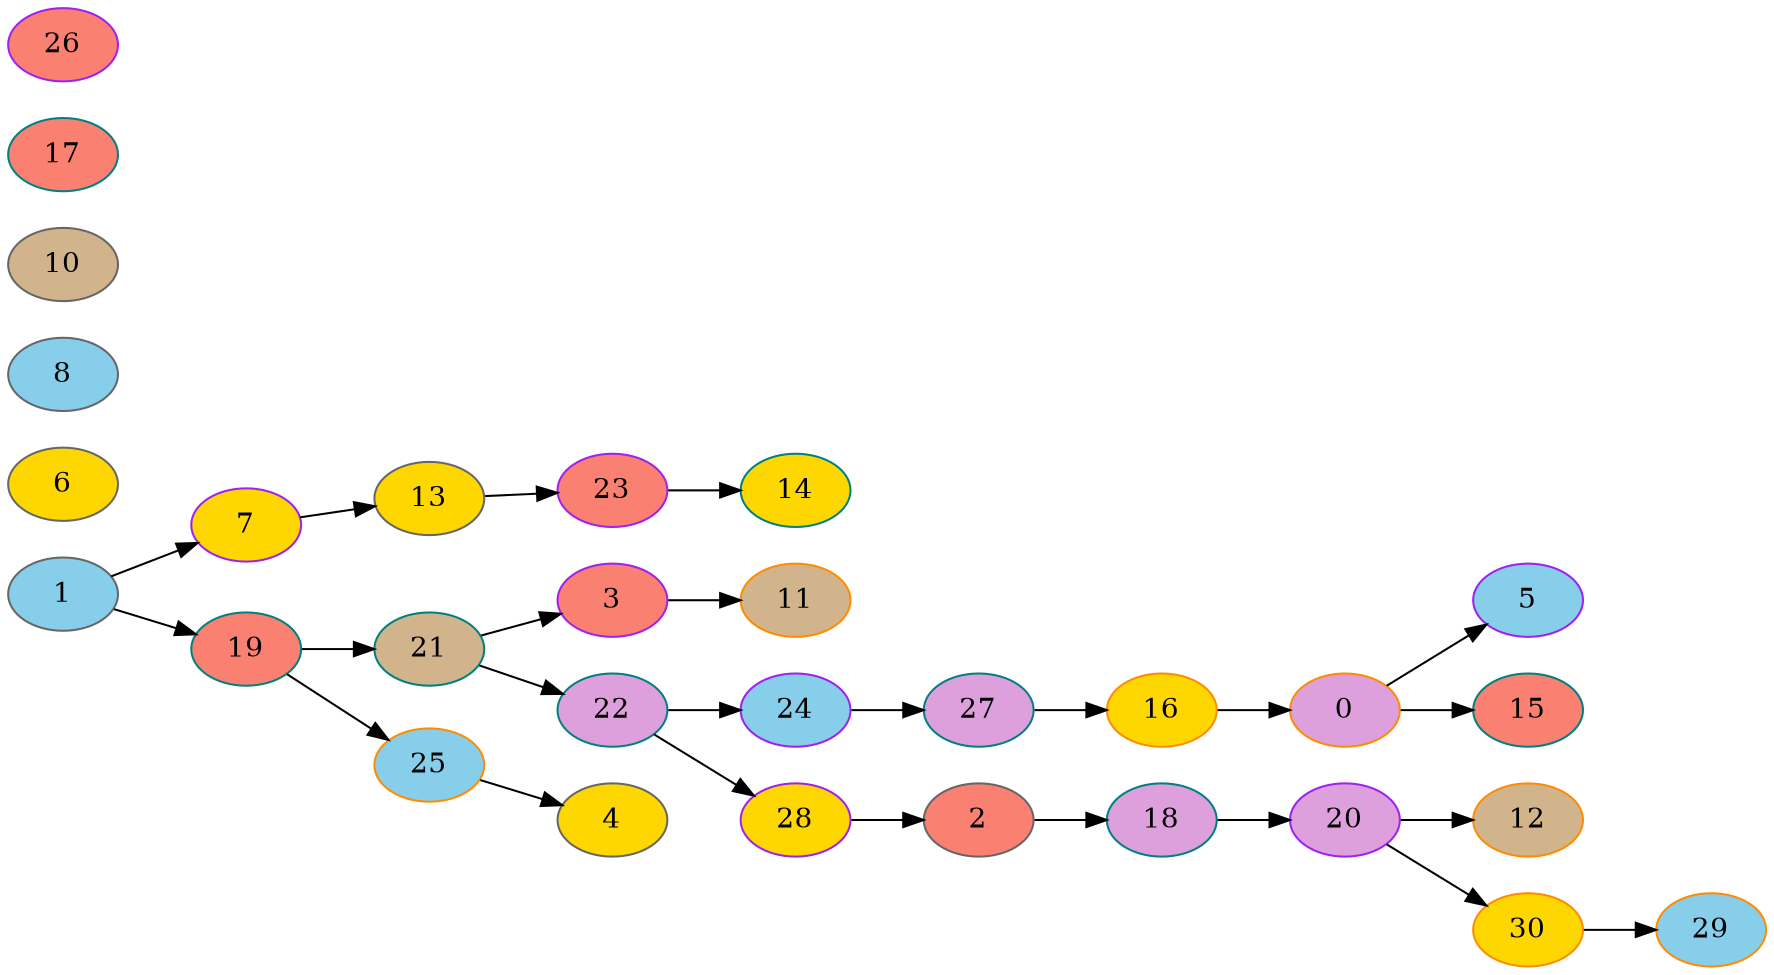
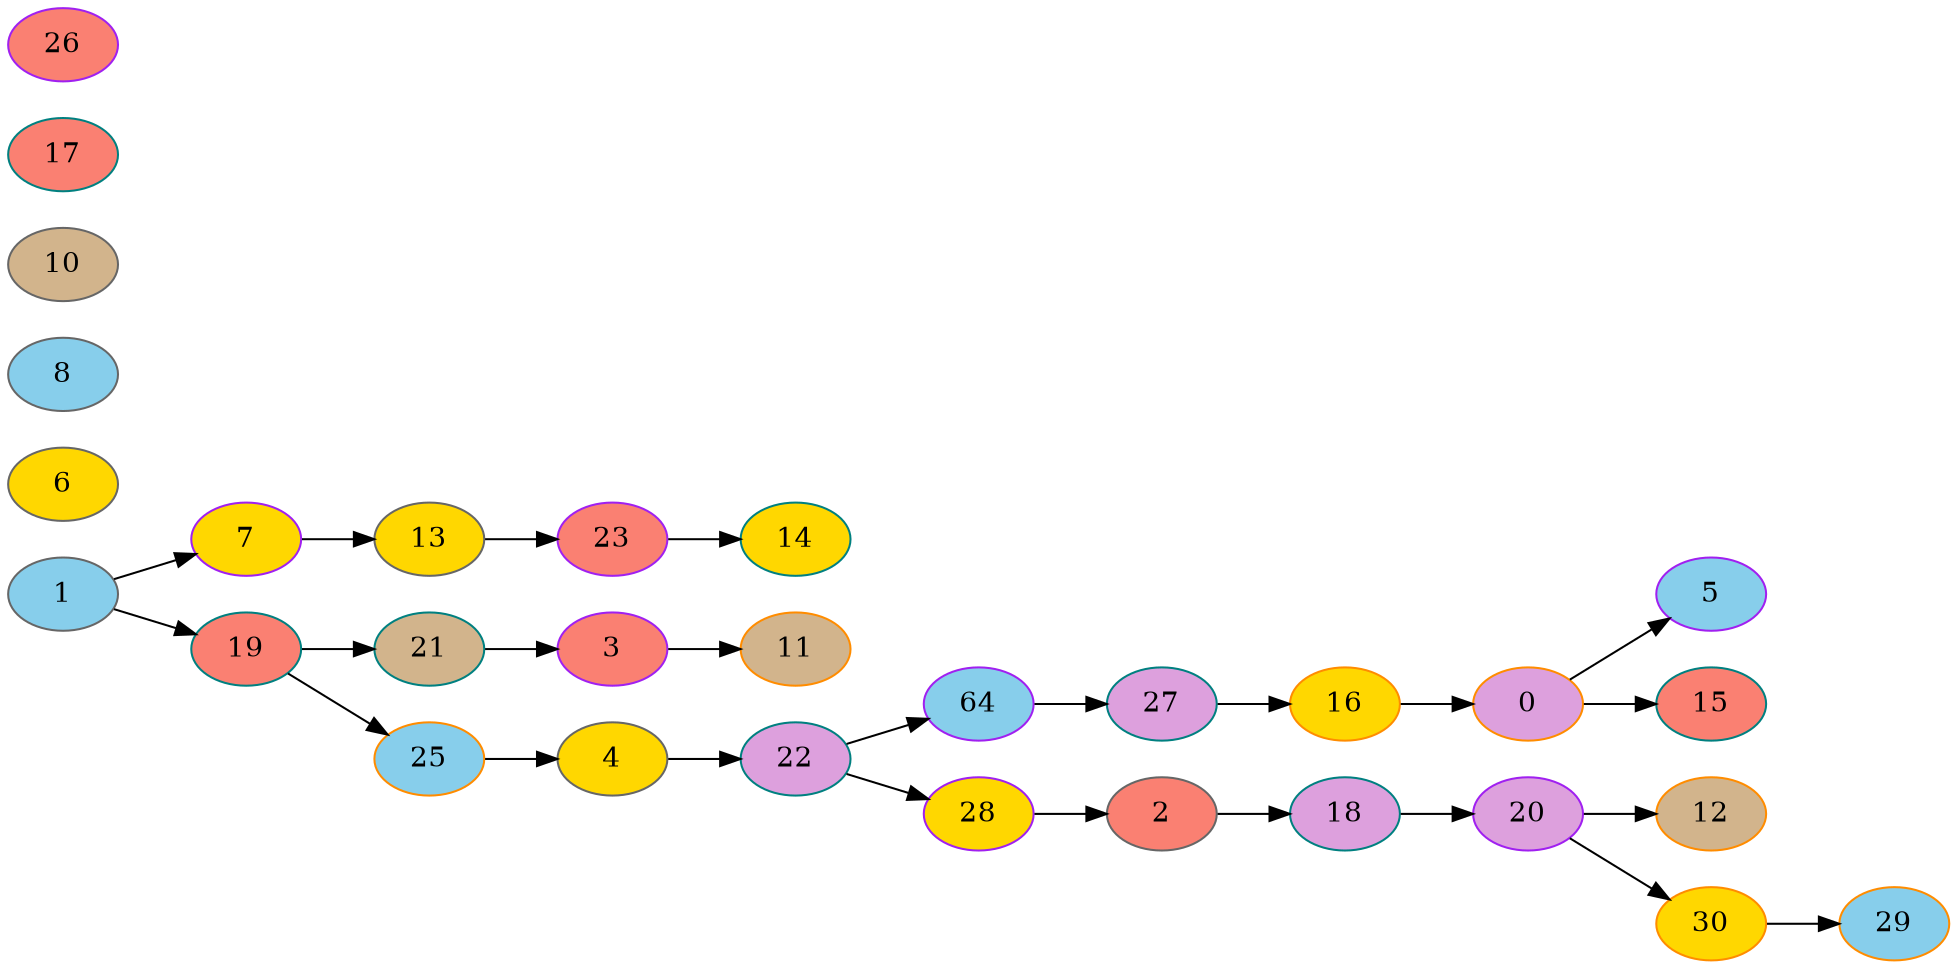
(511, 676) -> (694, 759)
(796, 710) -> (979, 704)
